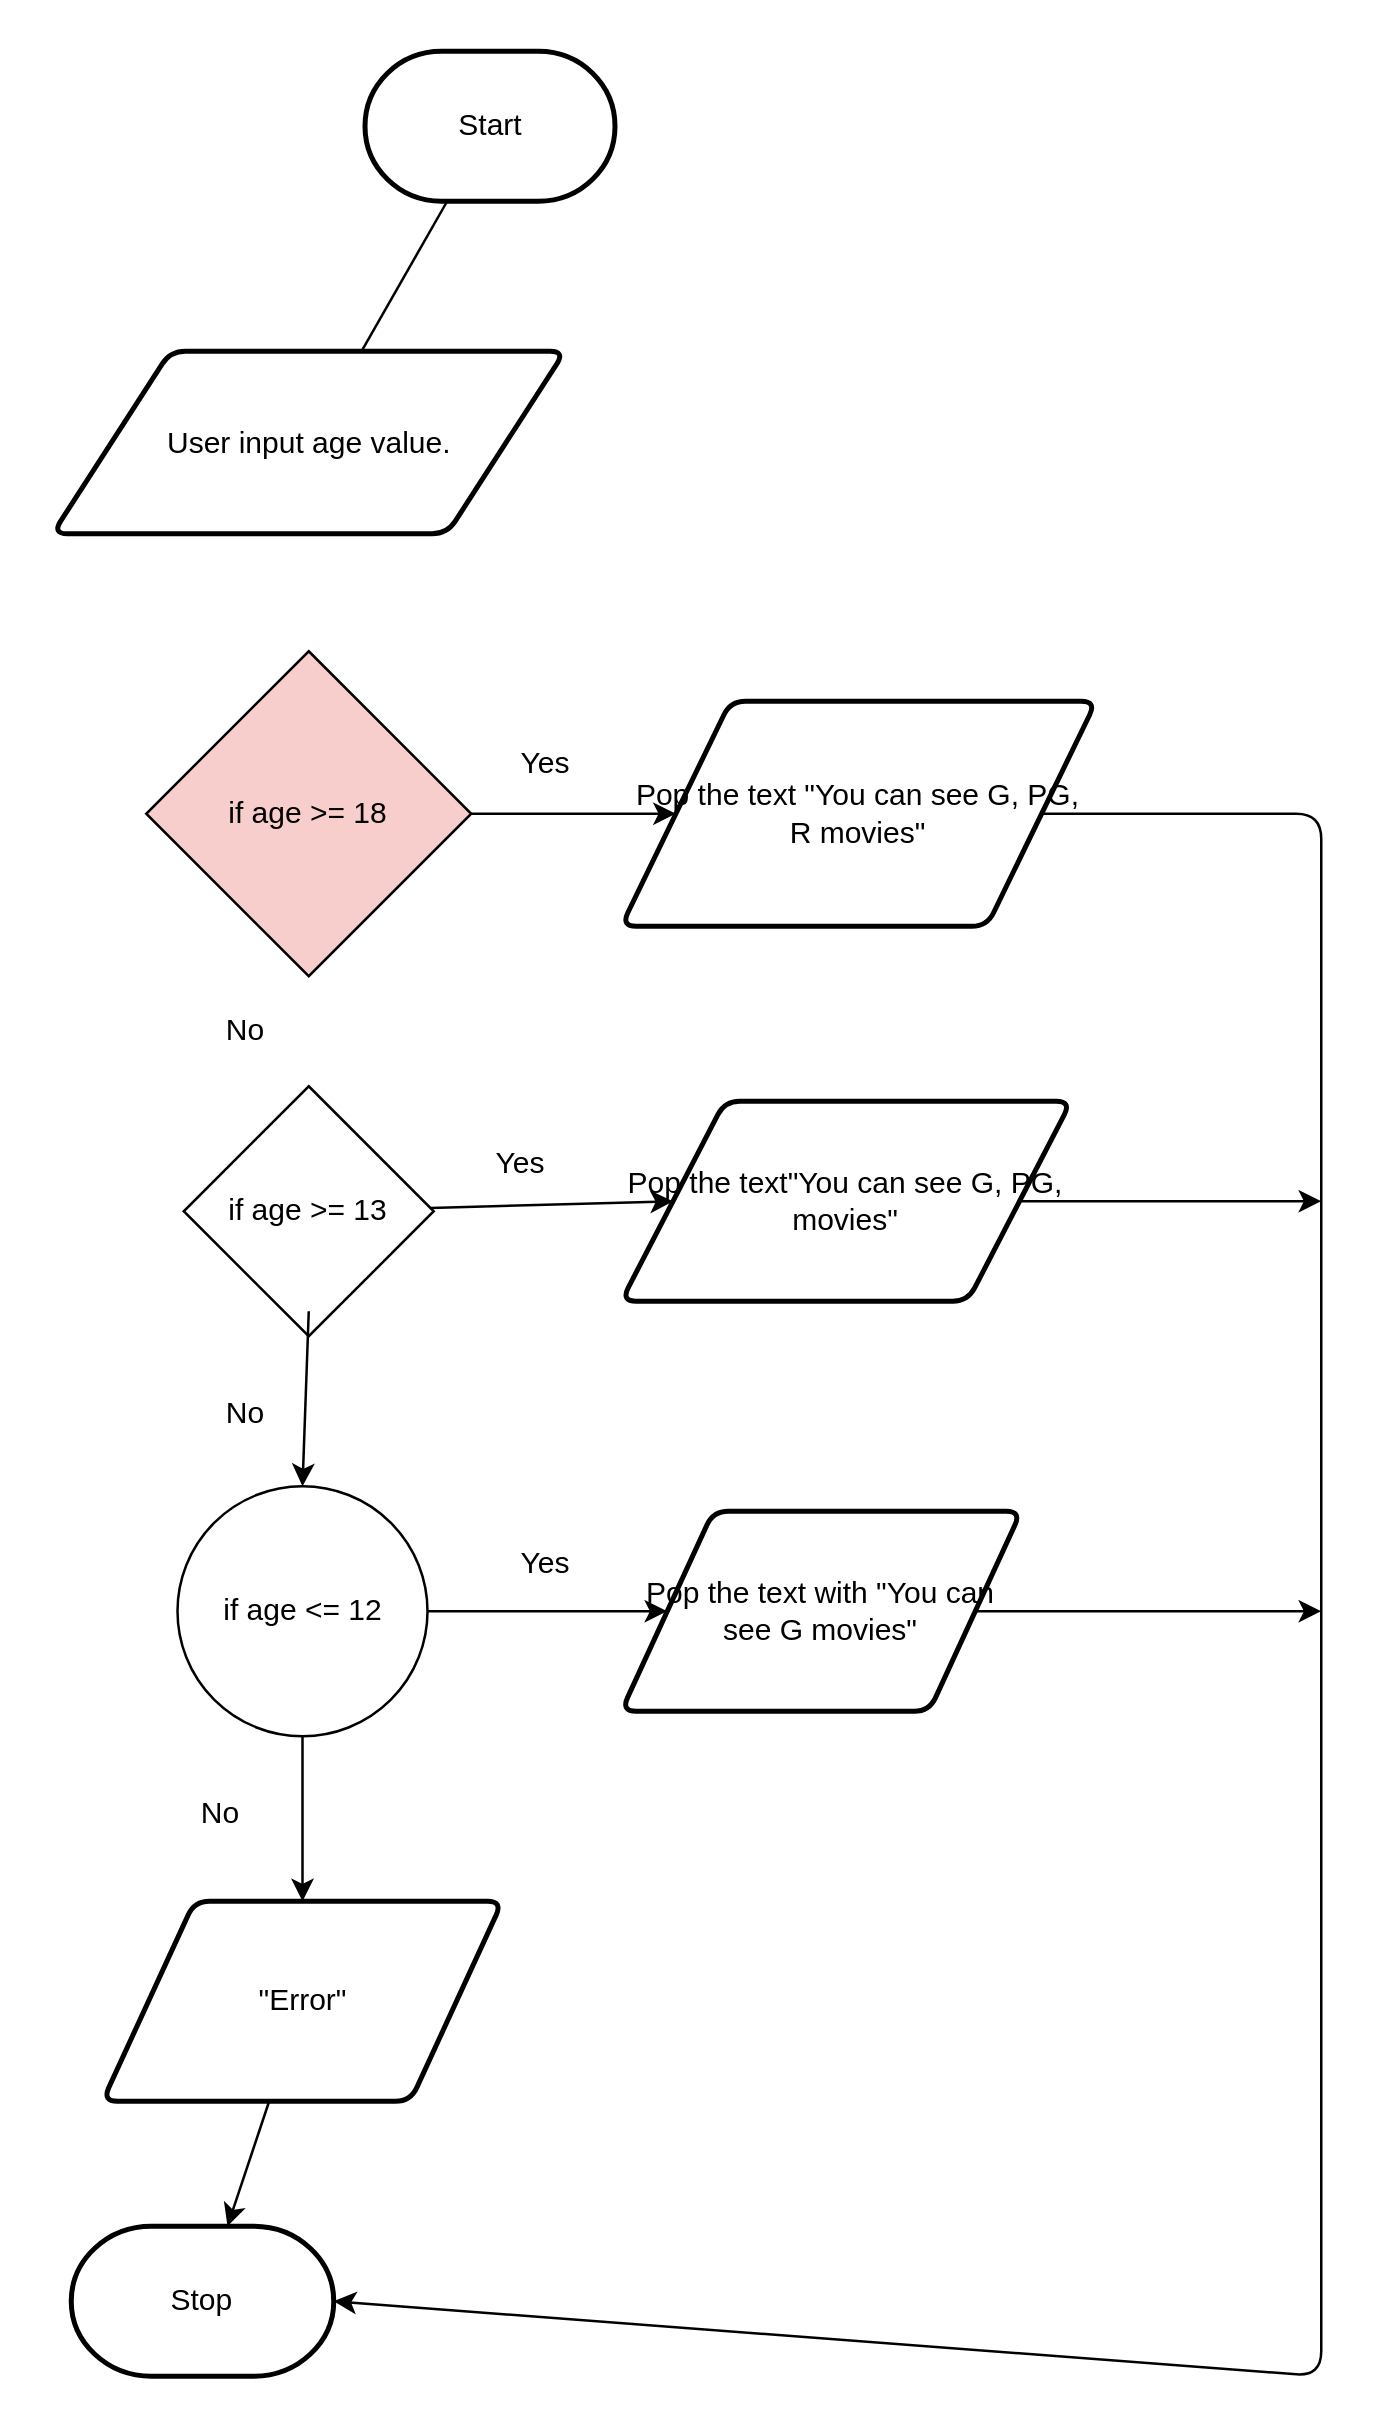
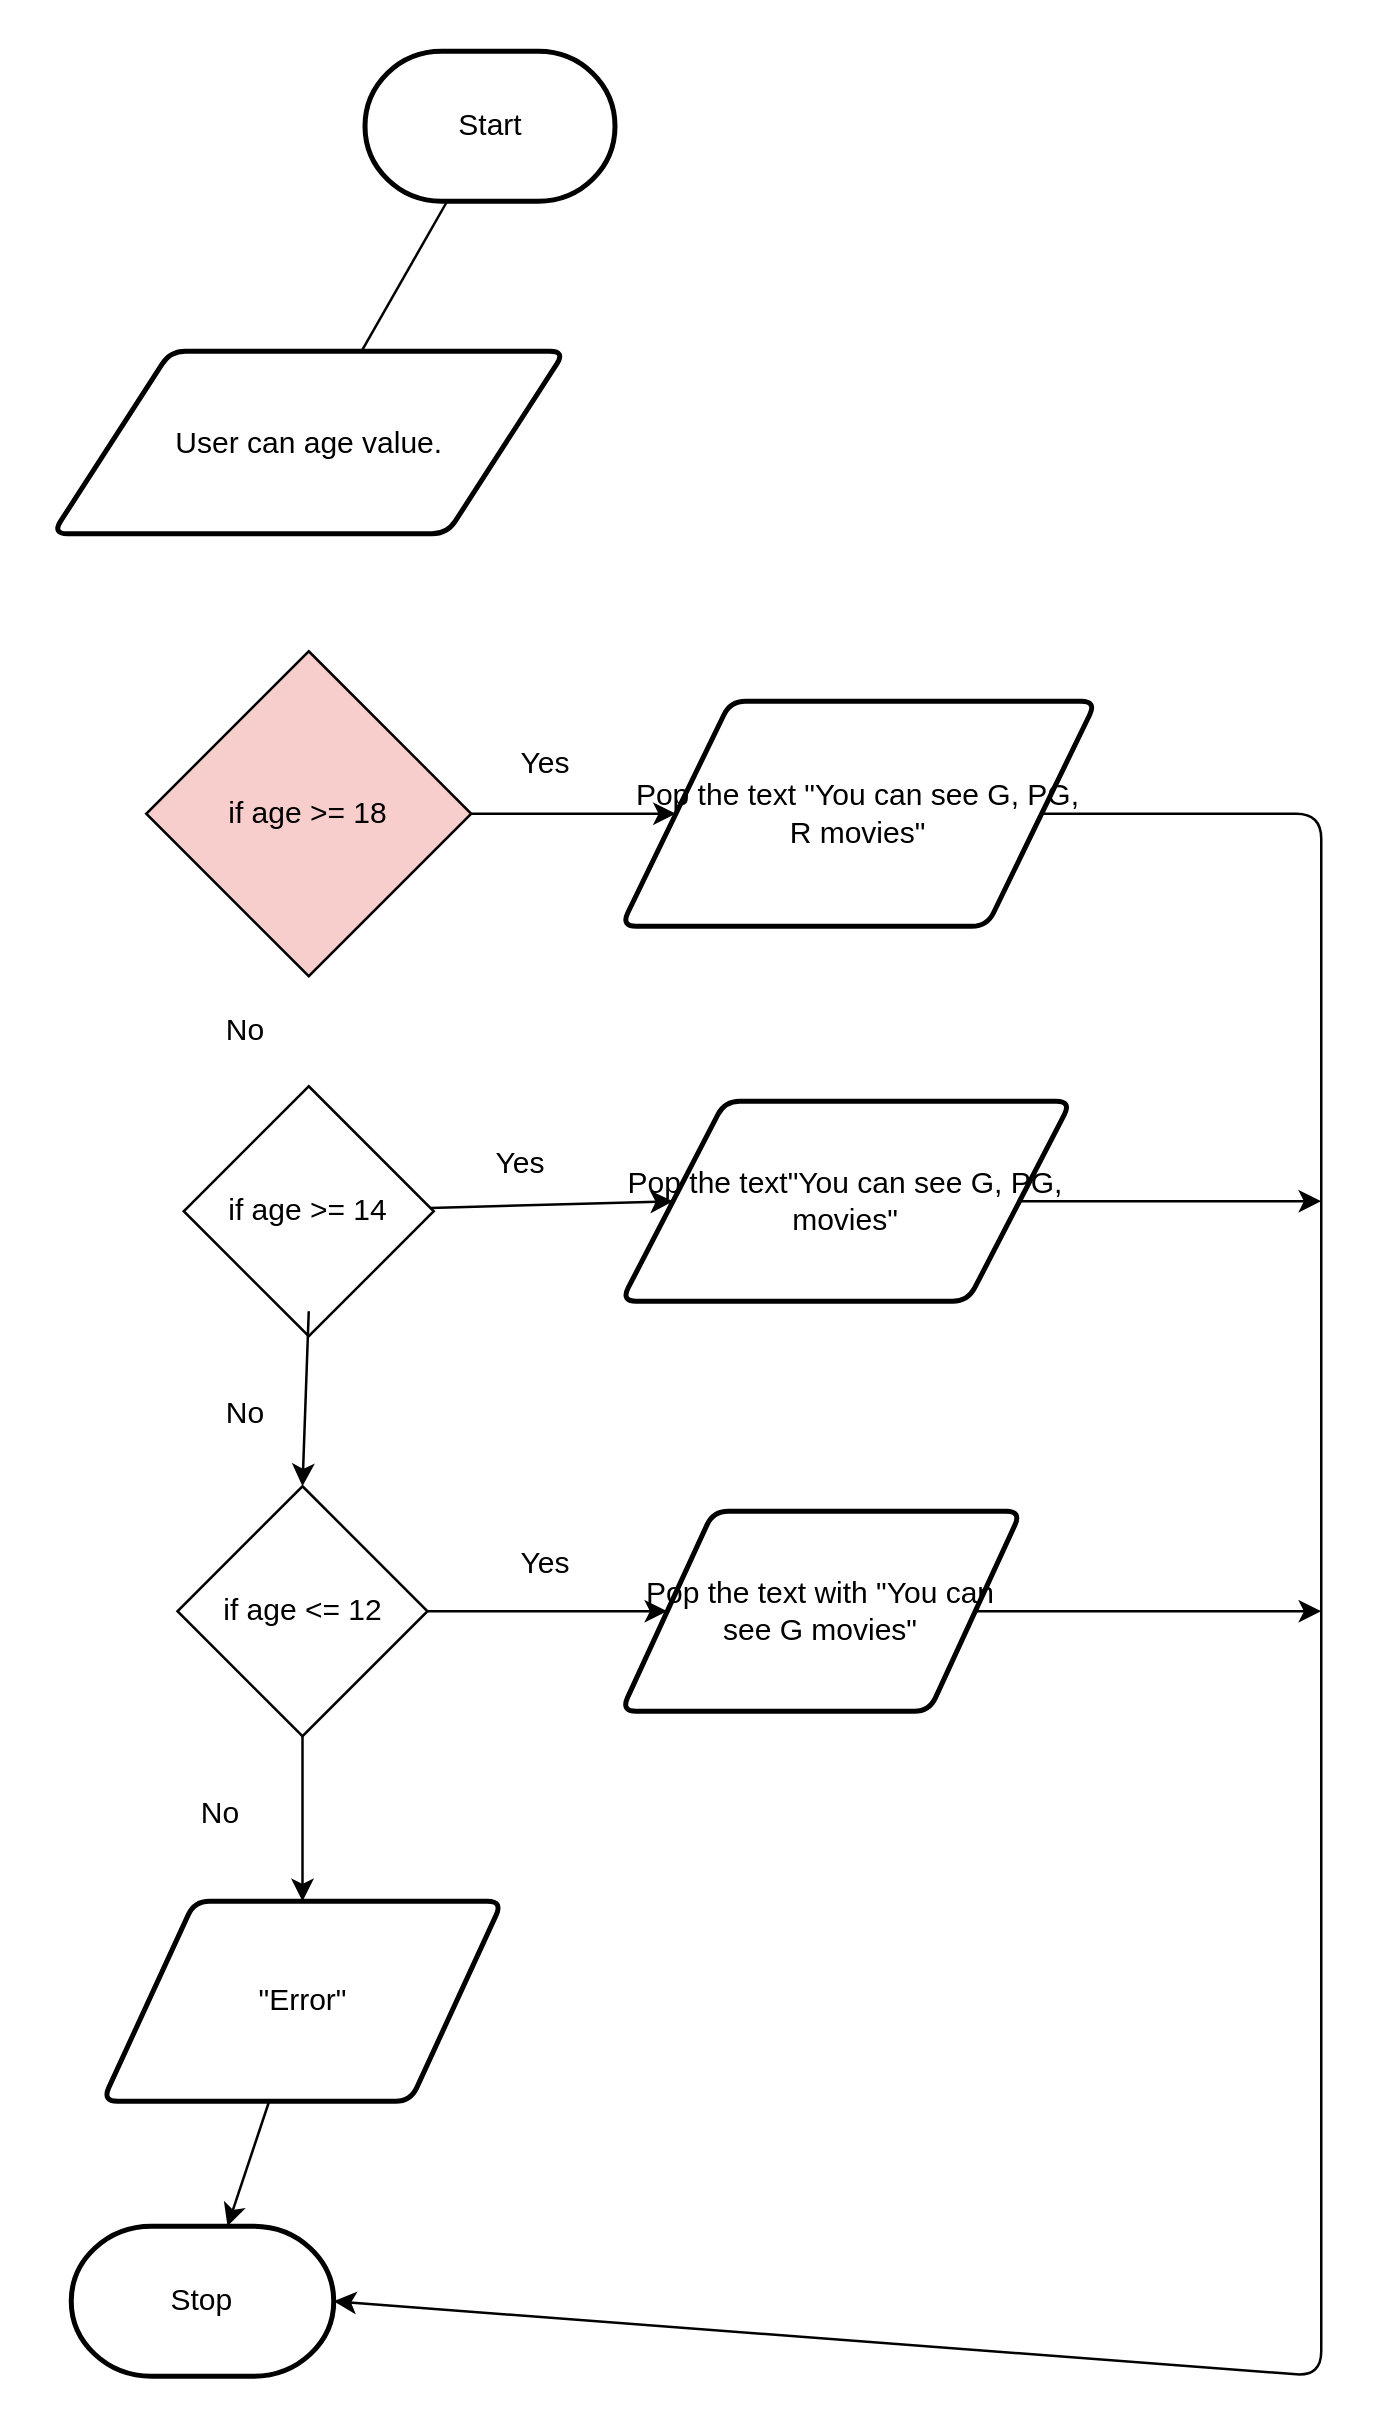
(310, 444) -> (310, 444)
(309, 1211) -> (309, 1211)
(303, 1611) -> (303, 1611)
